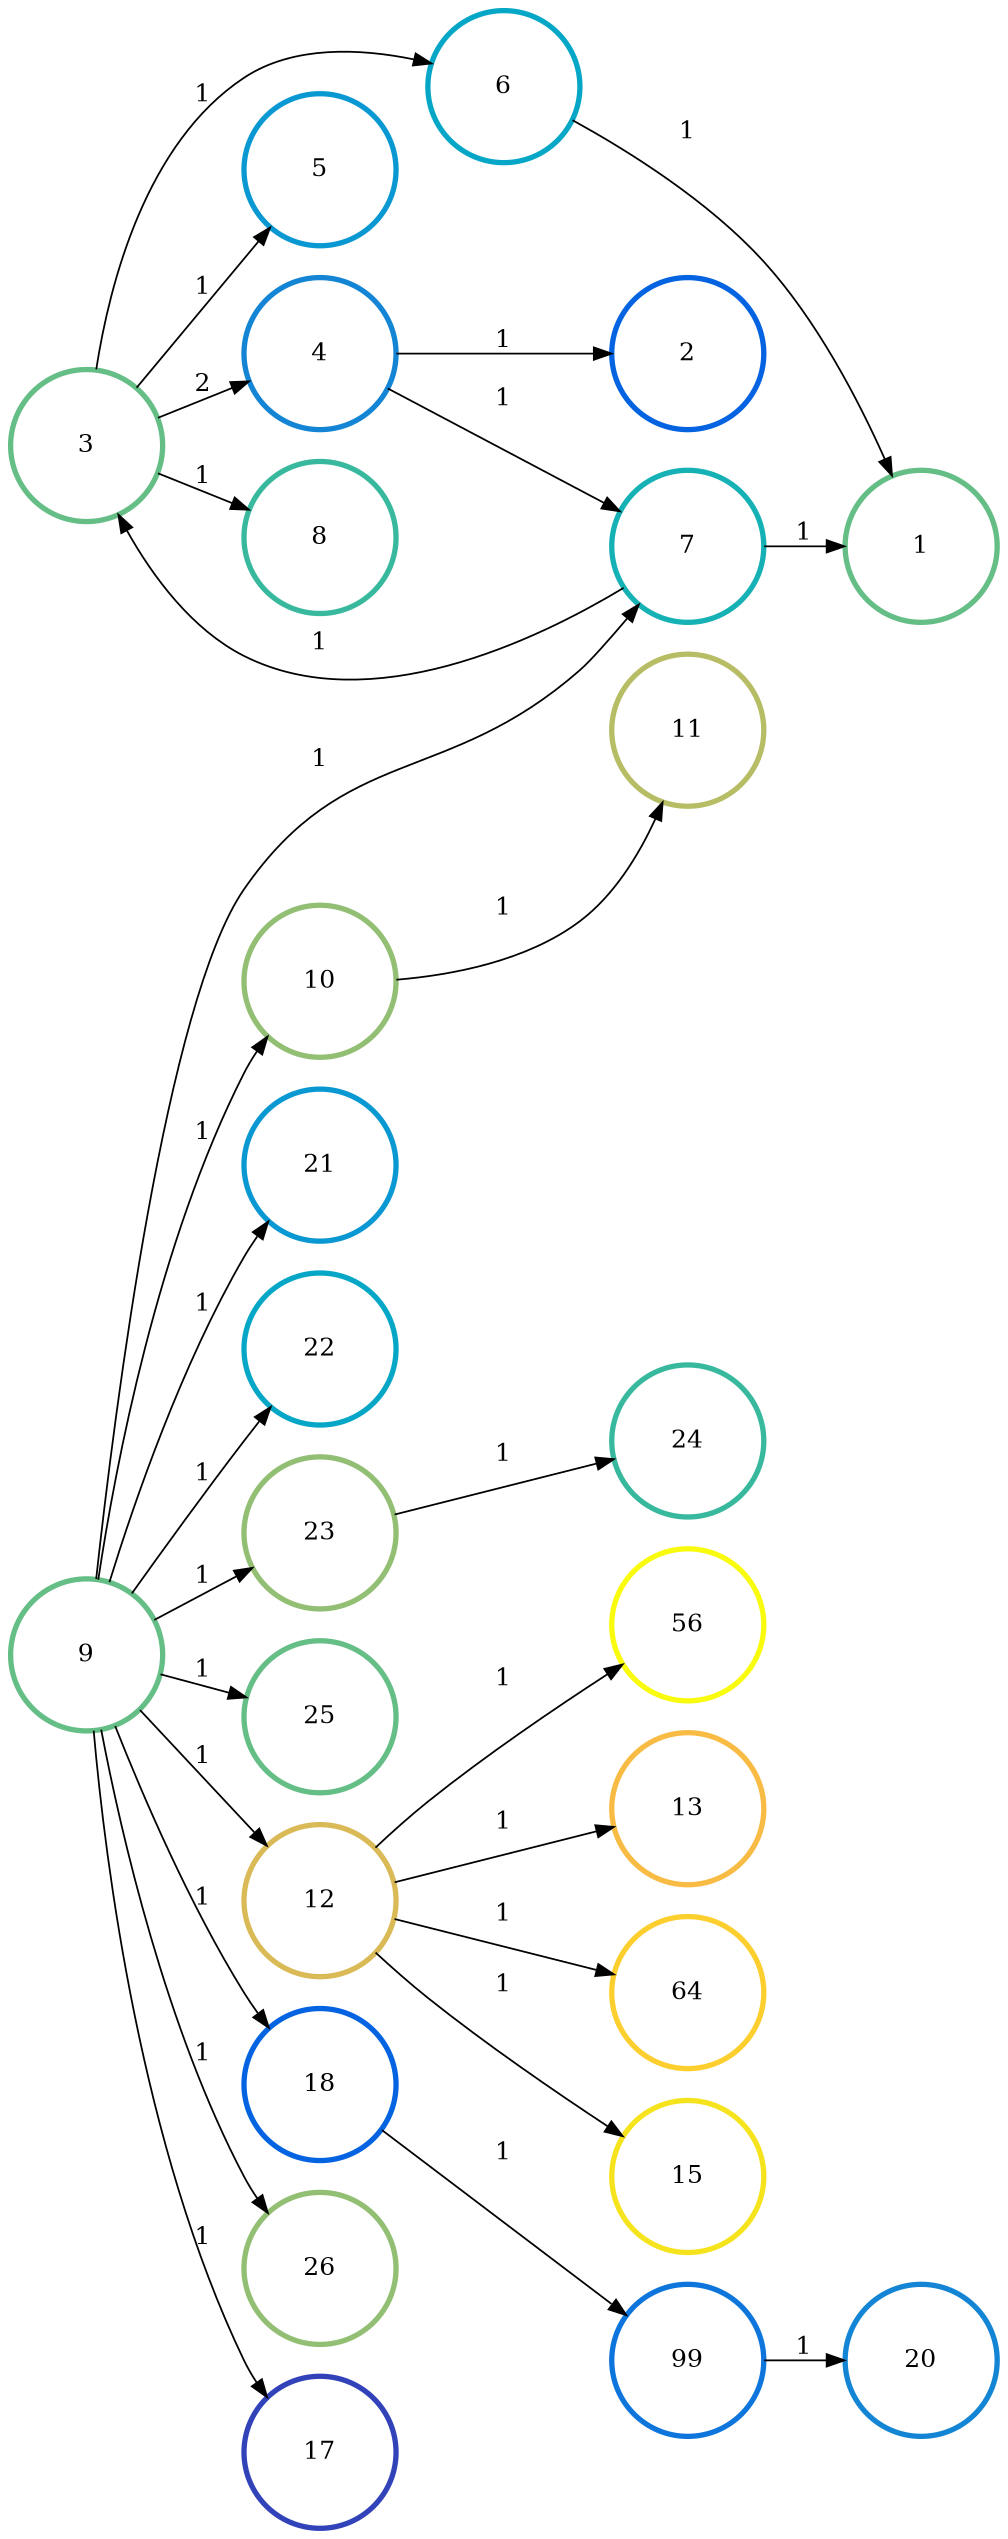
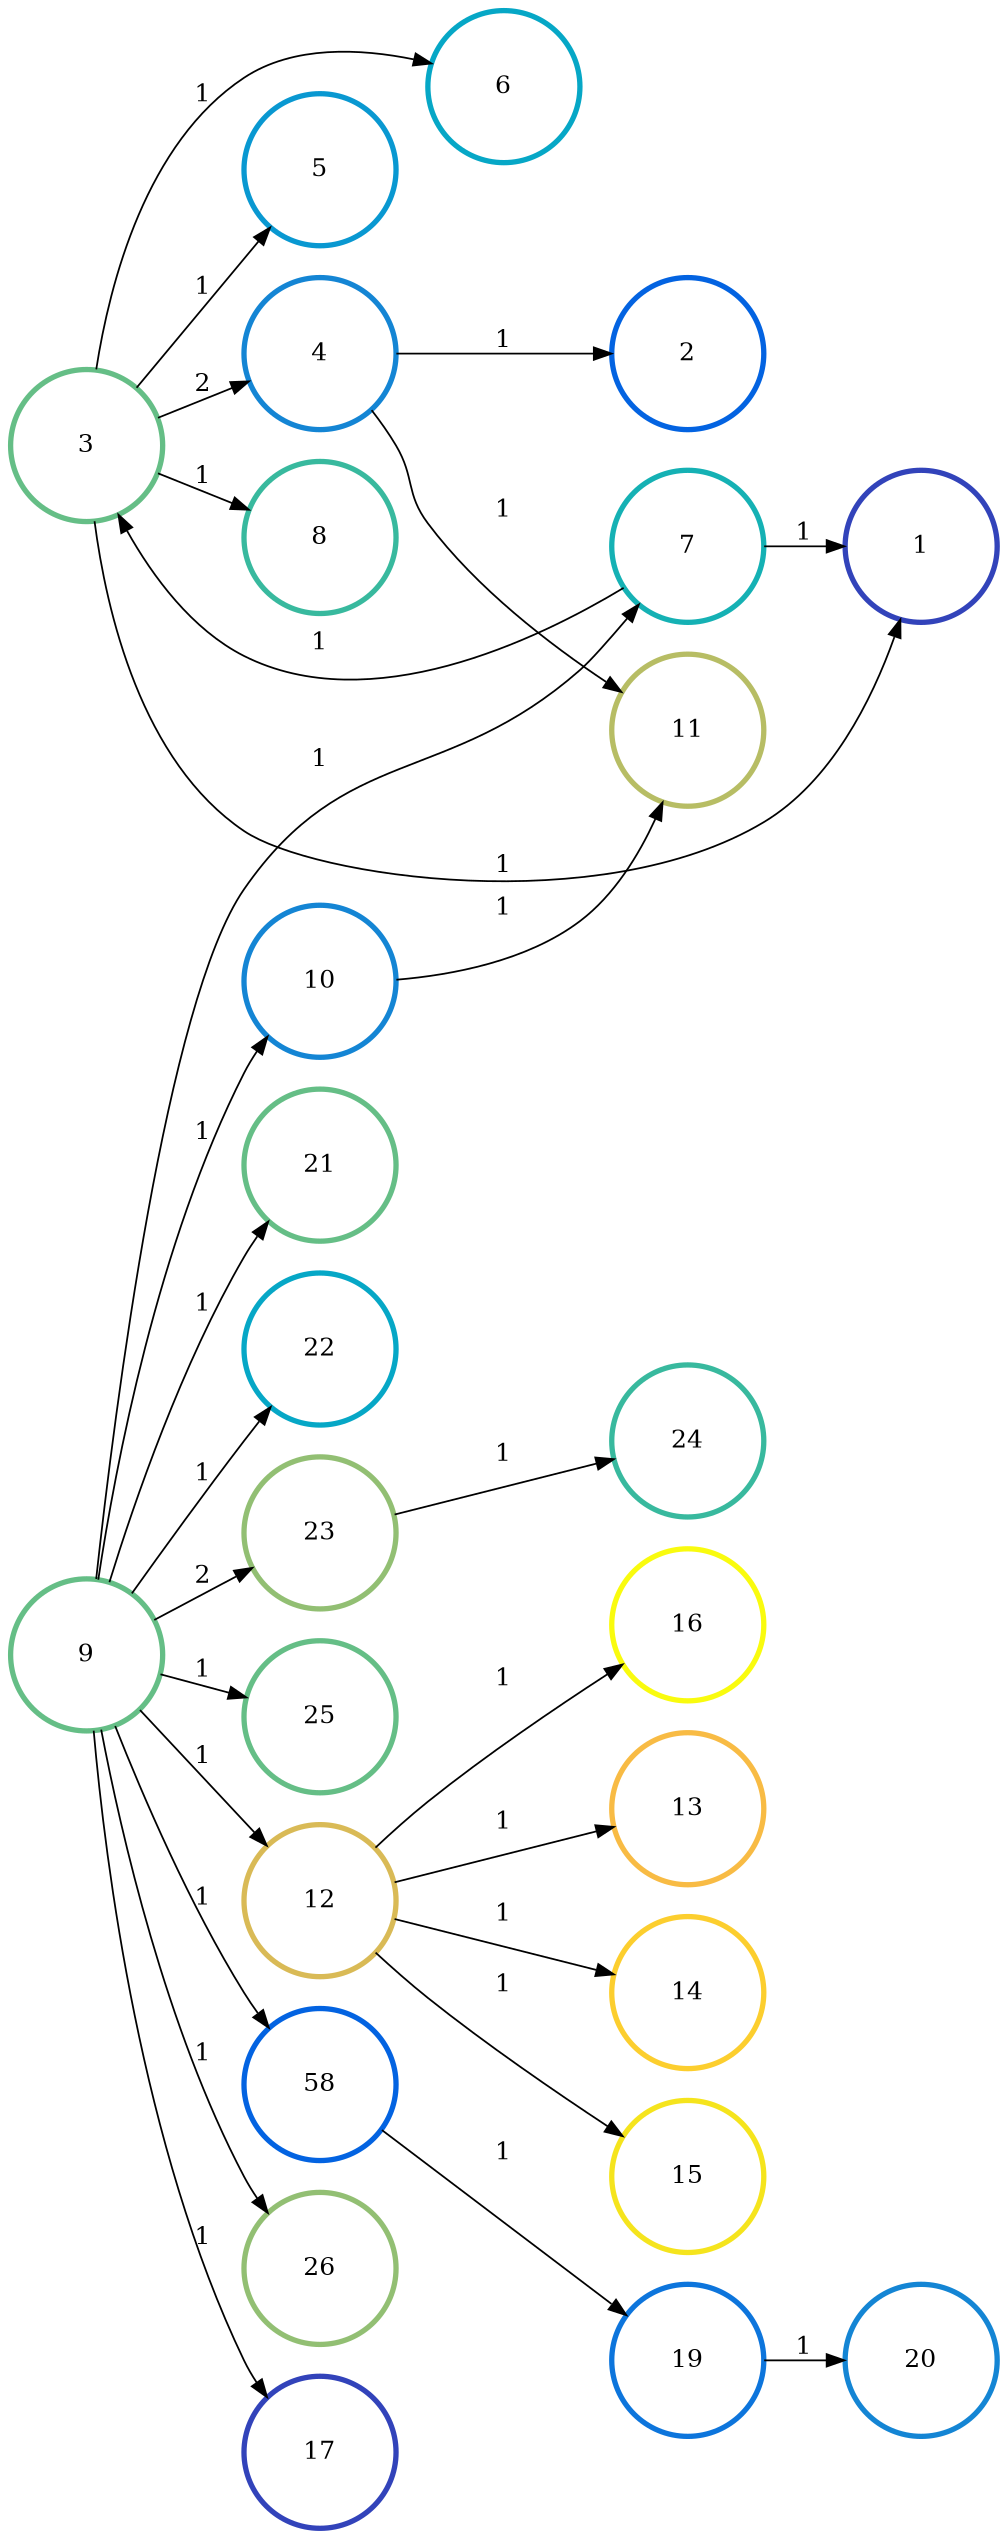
(762, 259) -> (444, 878)
(496, 446) -> (464, 566)
(921, 546) -> (921, 546)
(320, 981) -> (320, 981)
(320, 1165) -> (320, 1165)
(203, 1576) -> (203, 1576)
(688, 1625) -> (688, 1625)
(688, 1993) -> (688, 1993)
(320, 2085) -> (320, 2085)
(688, 2360) -> (688, 2360)
